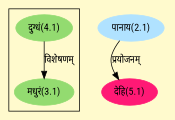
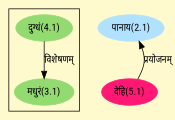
(111, 56) -> (144, 64)
